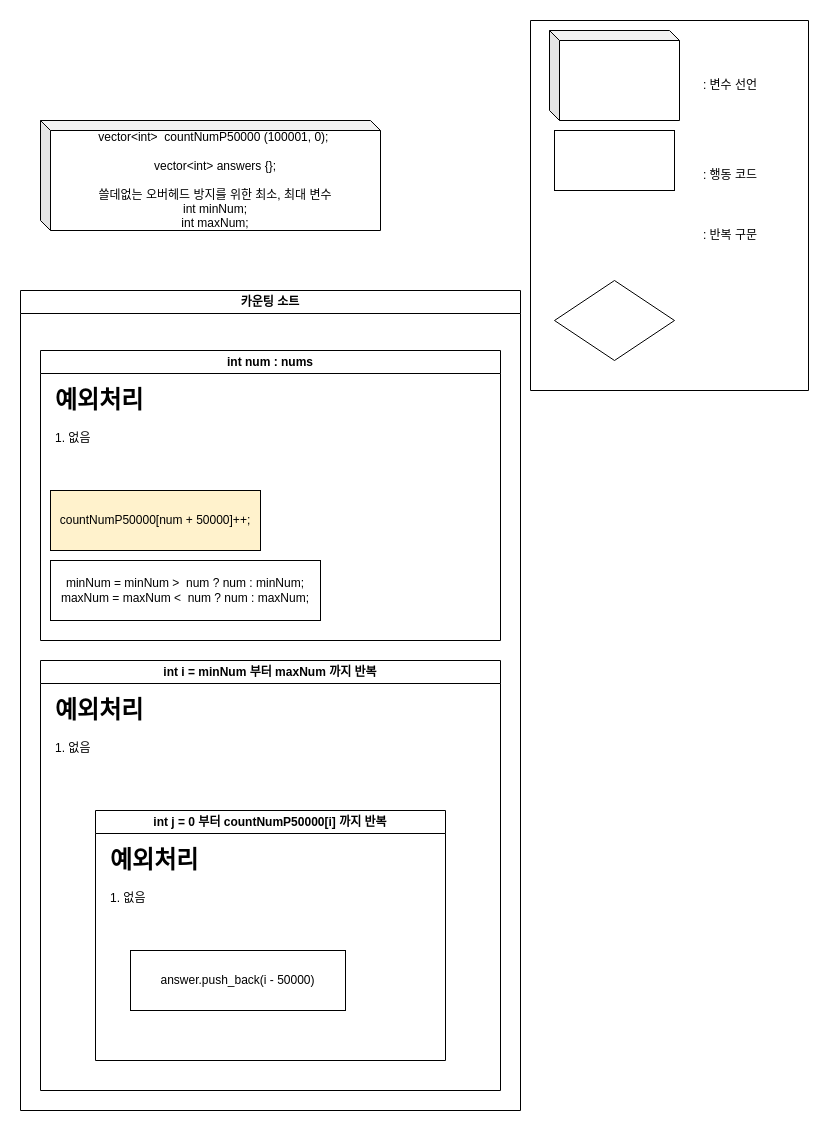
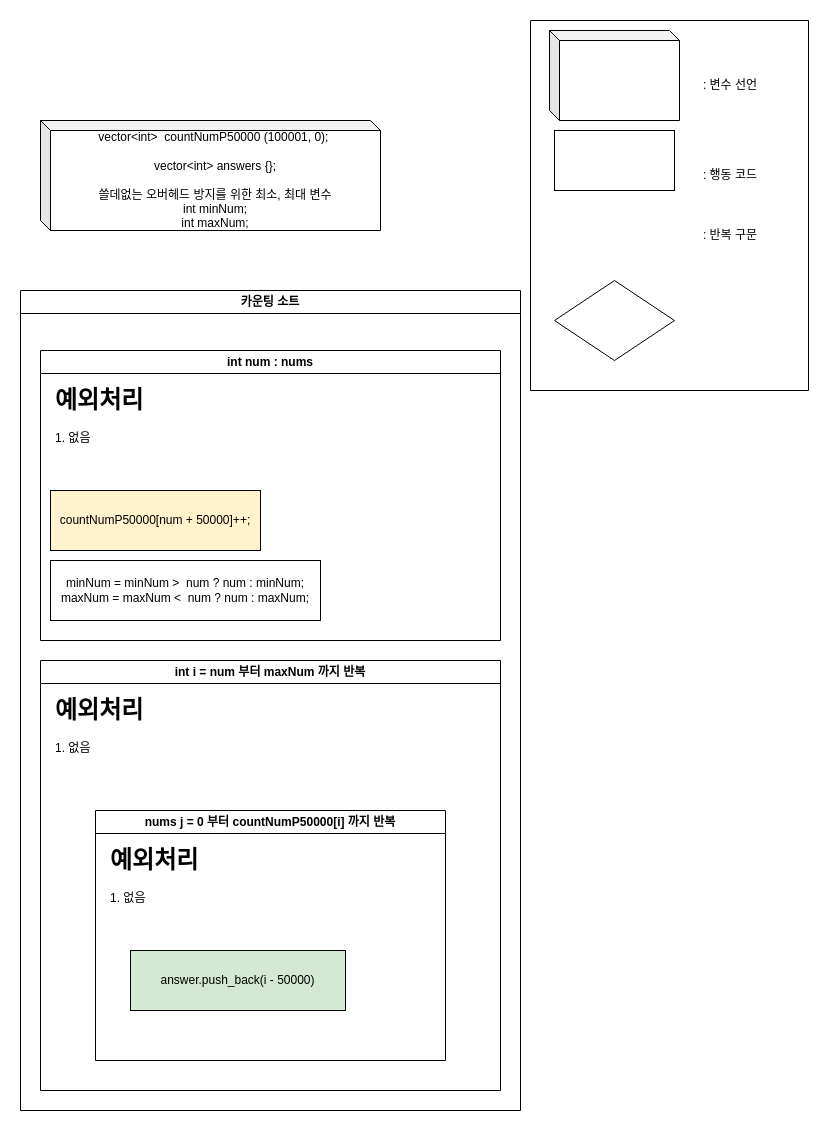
(271, 673) -> (271, 673)
(271, 823) -> (271, 823)
(238, 981) -> (238, 981)
